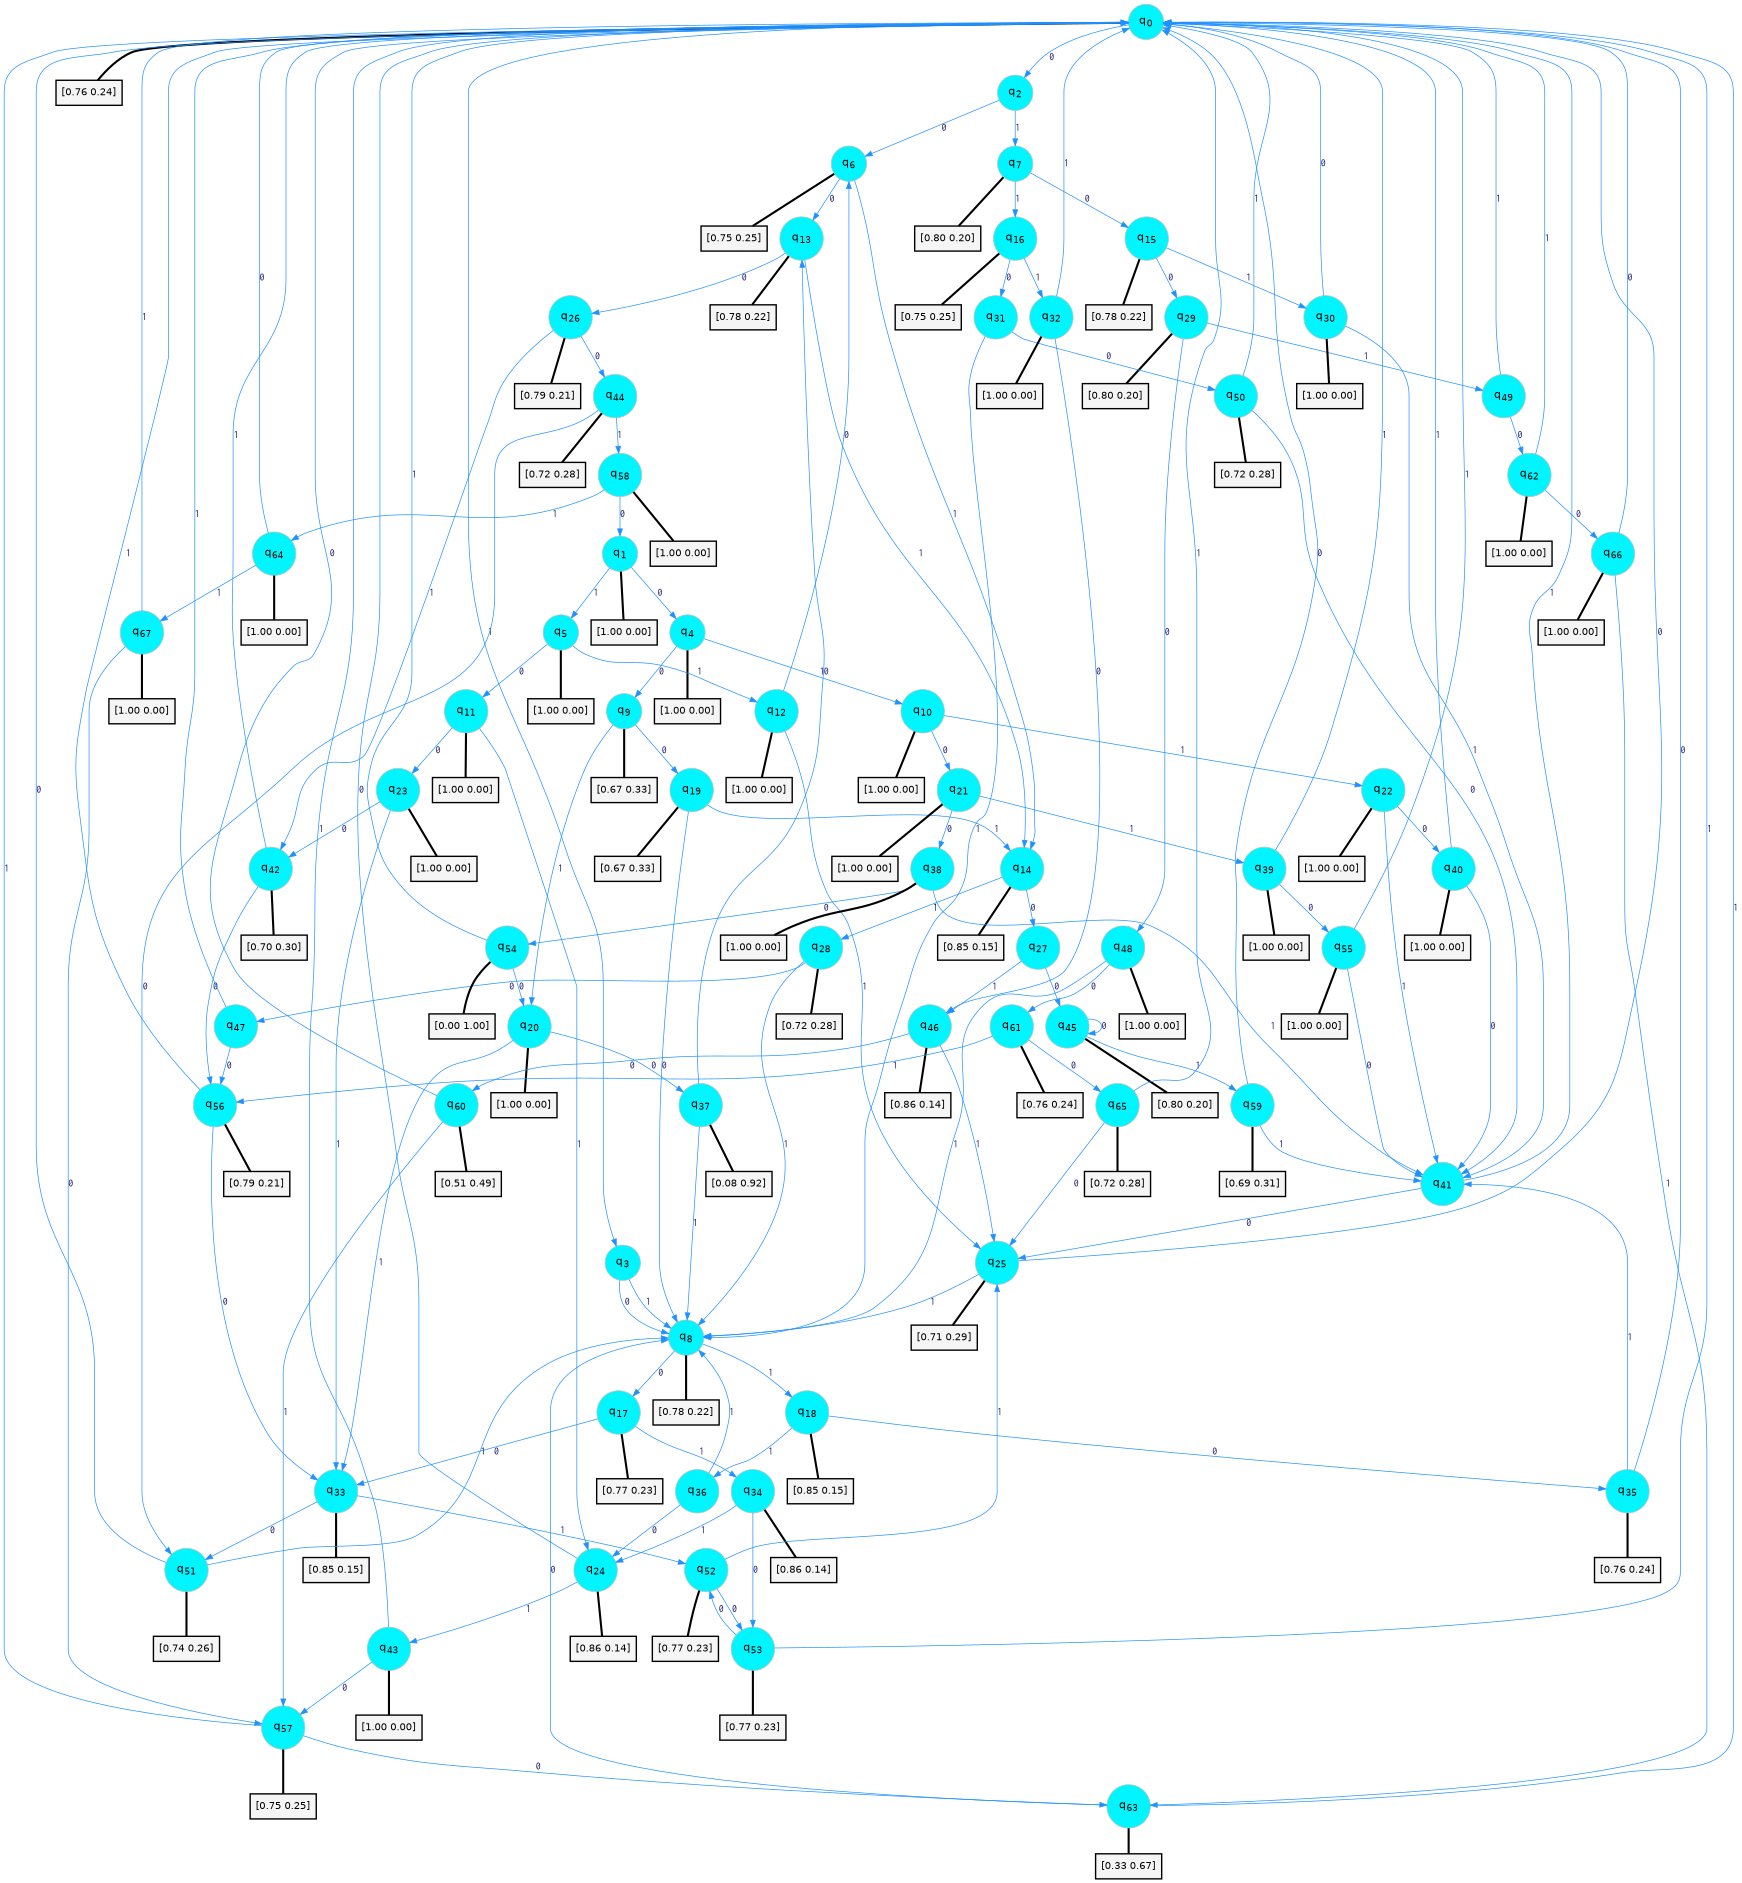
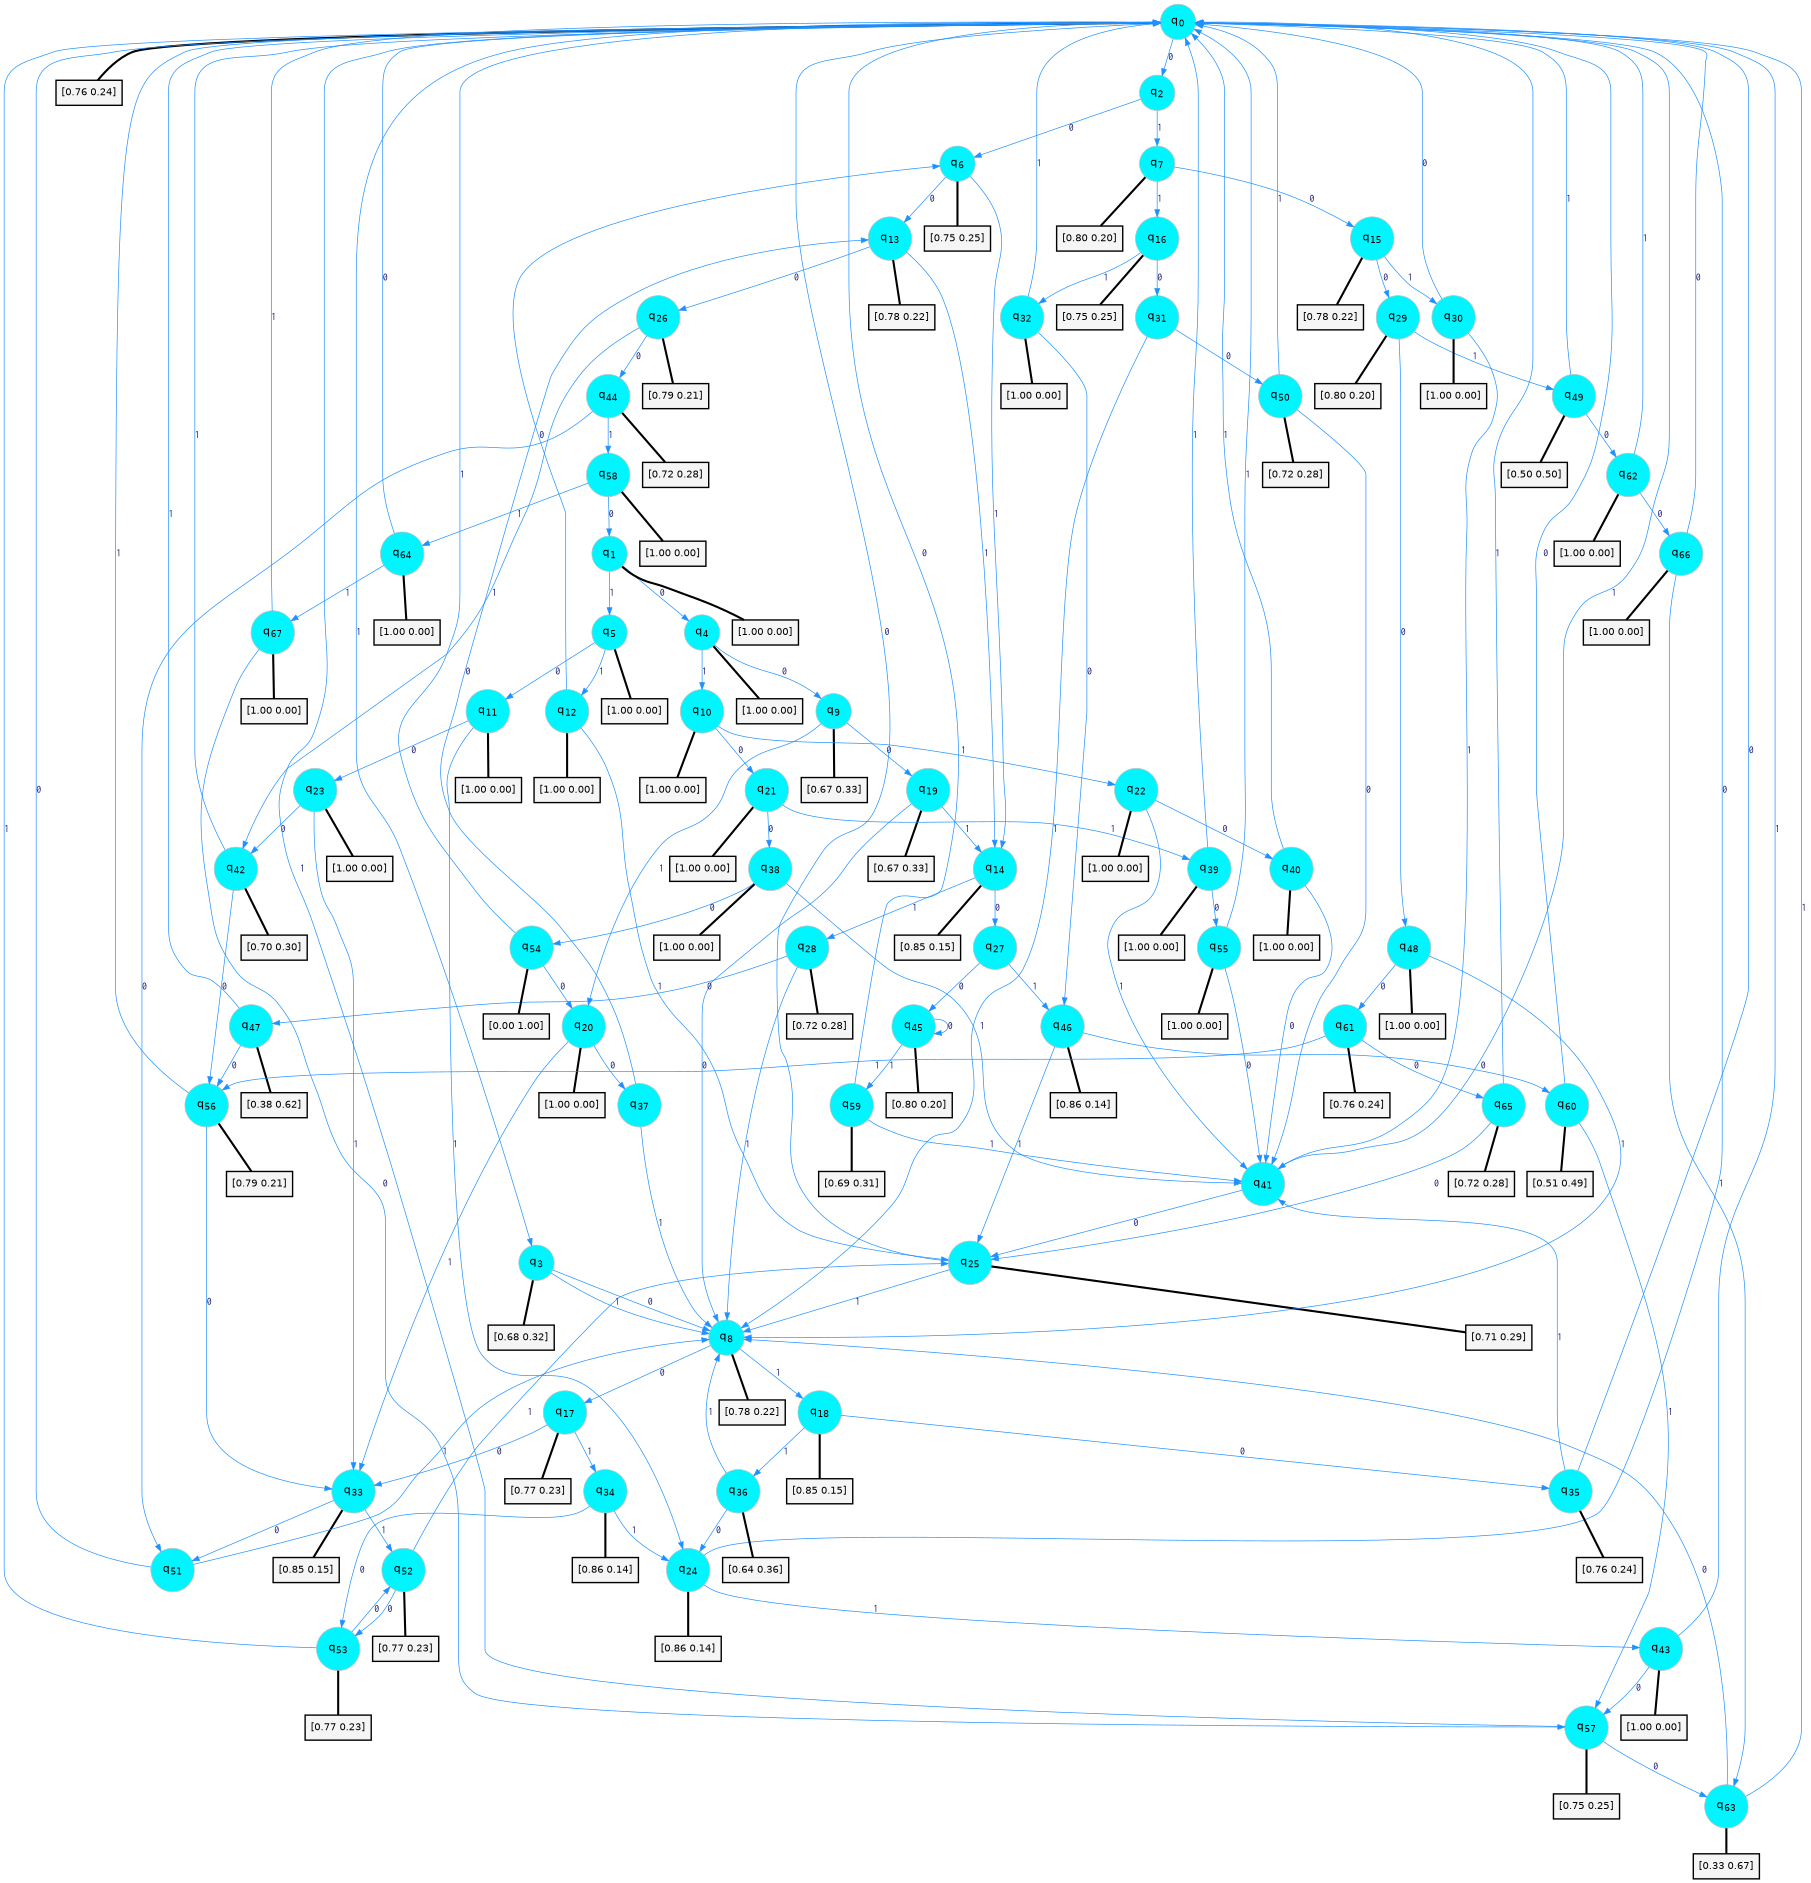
none -> (1534, 475)
none -> (274, 1105)
(739, 1184) -> none
none -> (521, 1338)
none -> (756, 1570)
(186, 1649) -> none
